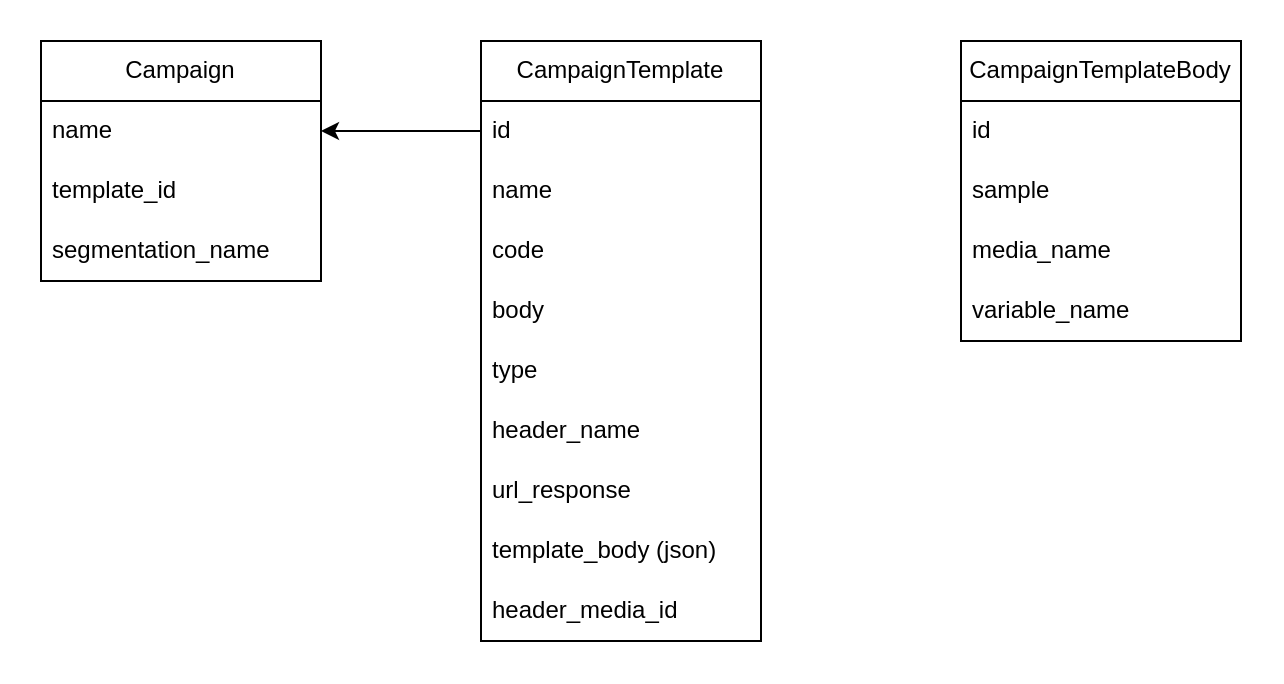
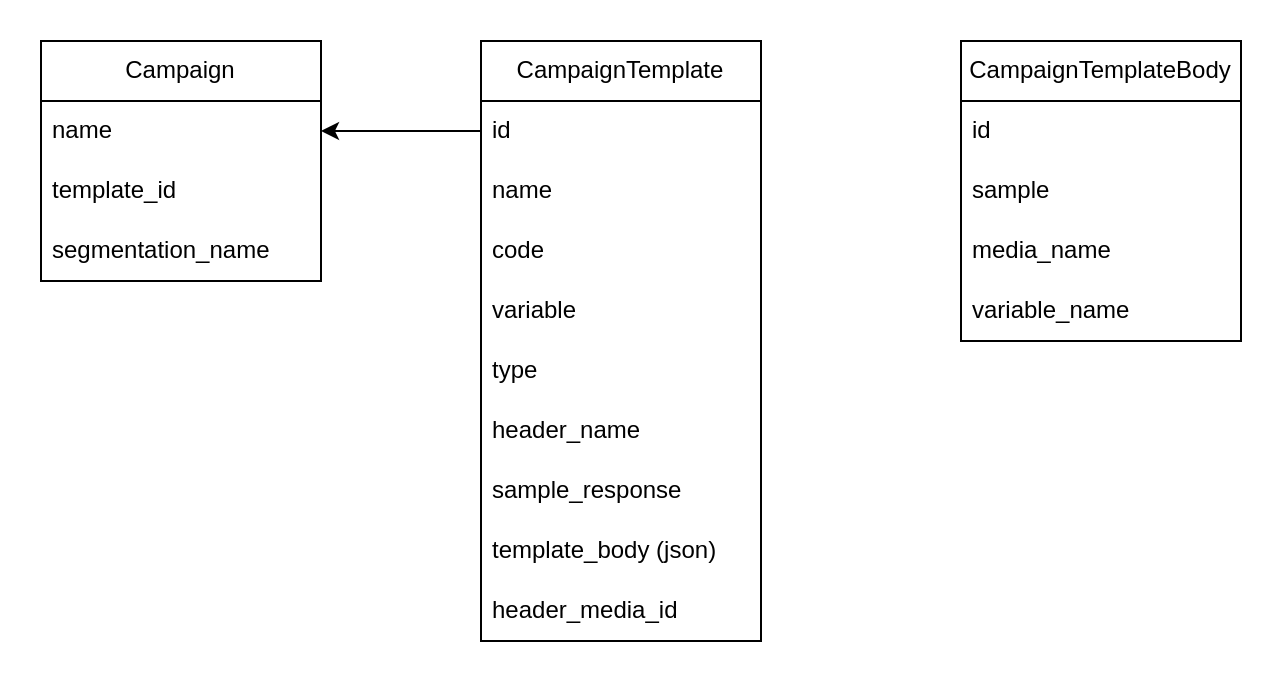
(520, 311) -> (541, 311)
(571, 491) -> (591, 491)
